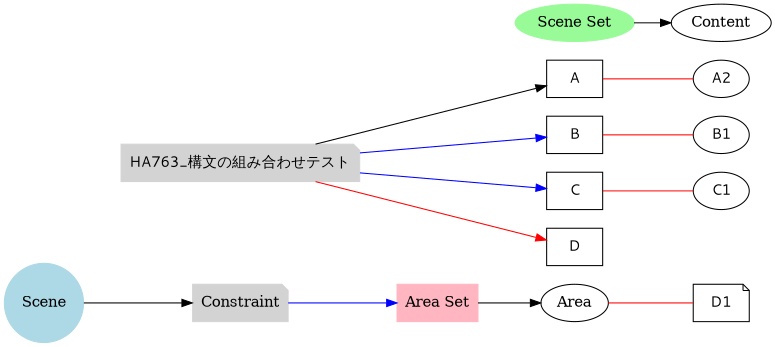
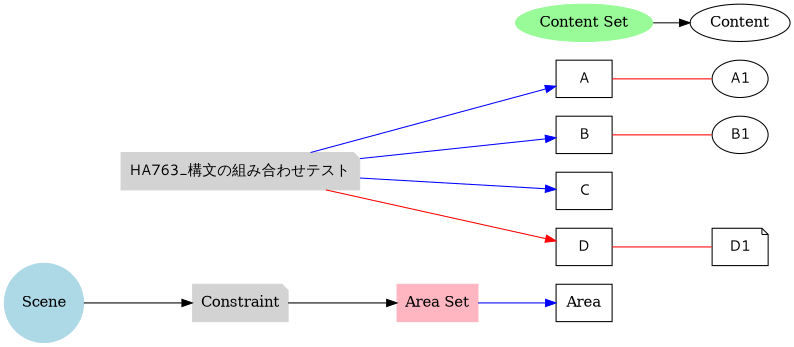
(575, 23) -> (584, 23)
(721, 79) -> (740, 79)
(426, 116) -> (428, 121)
(721, 191) -> none
(337, 303) -> (337, 303)
(504, 303) -> (512, 303)
(575, 303) -> (584, 303)
(651, 303) -> (662, 247)
